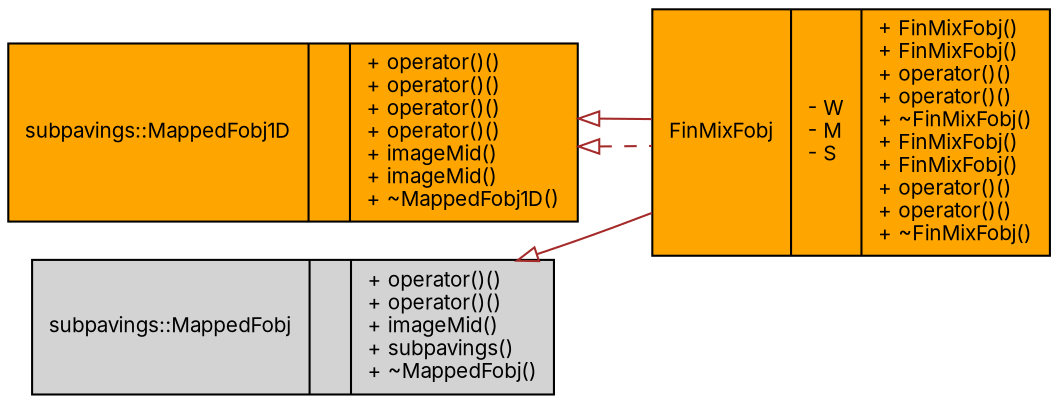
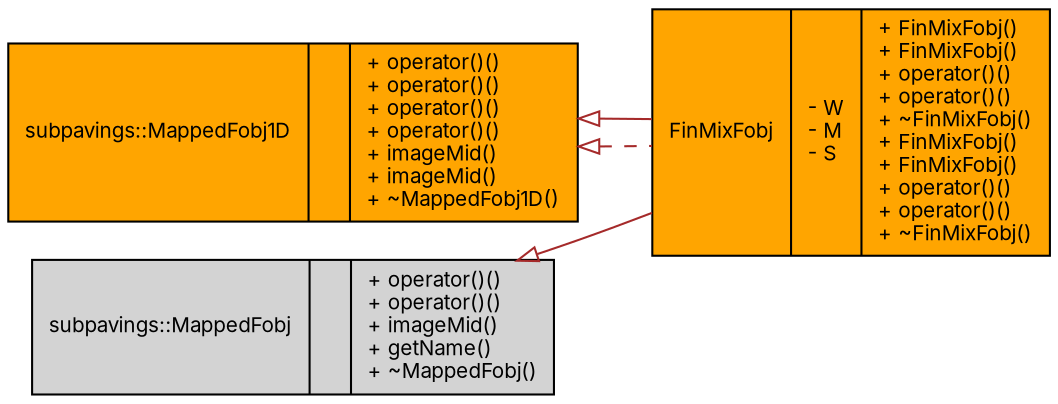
(441, 349) -> (431, 349)
